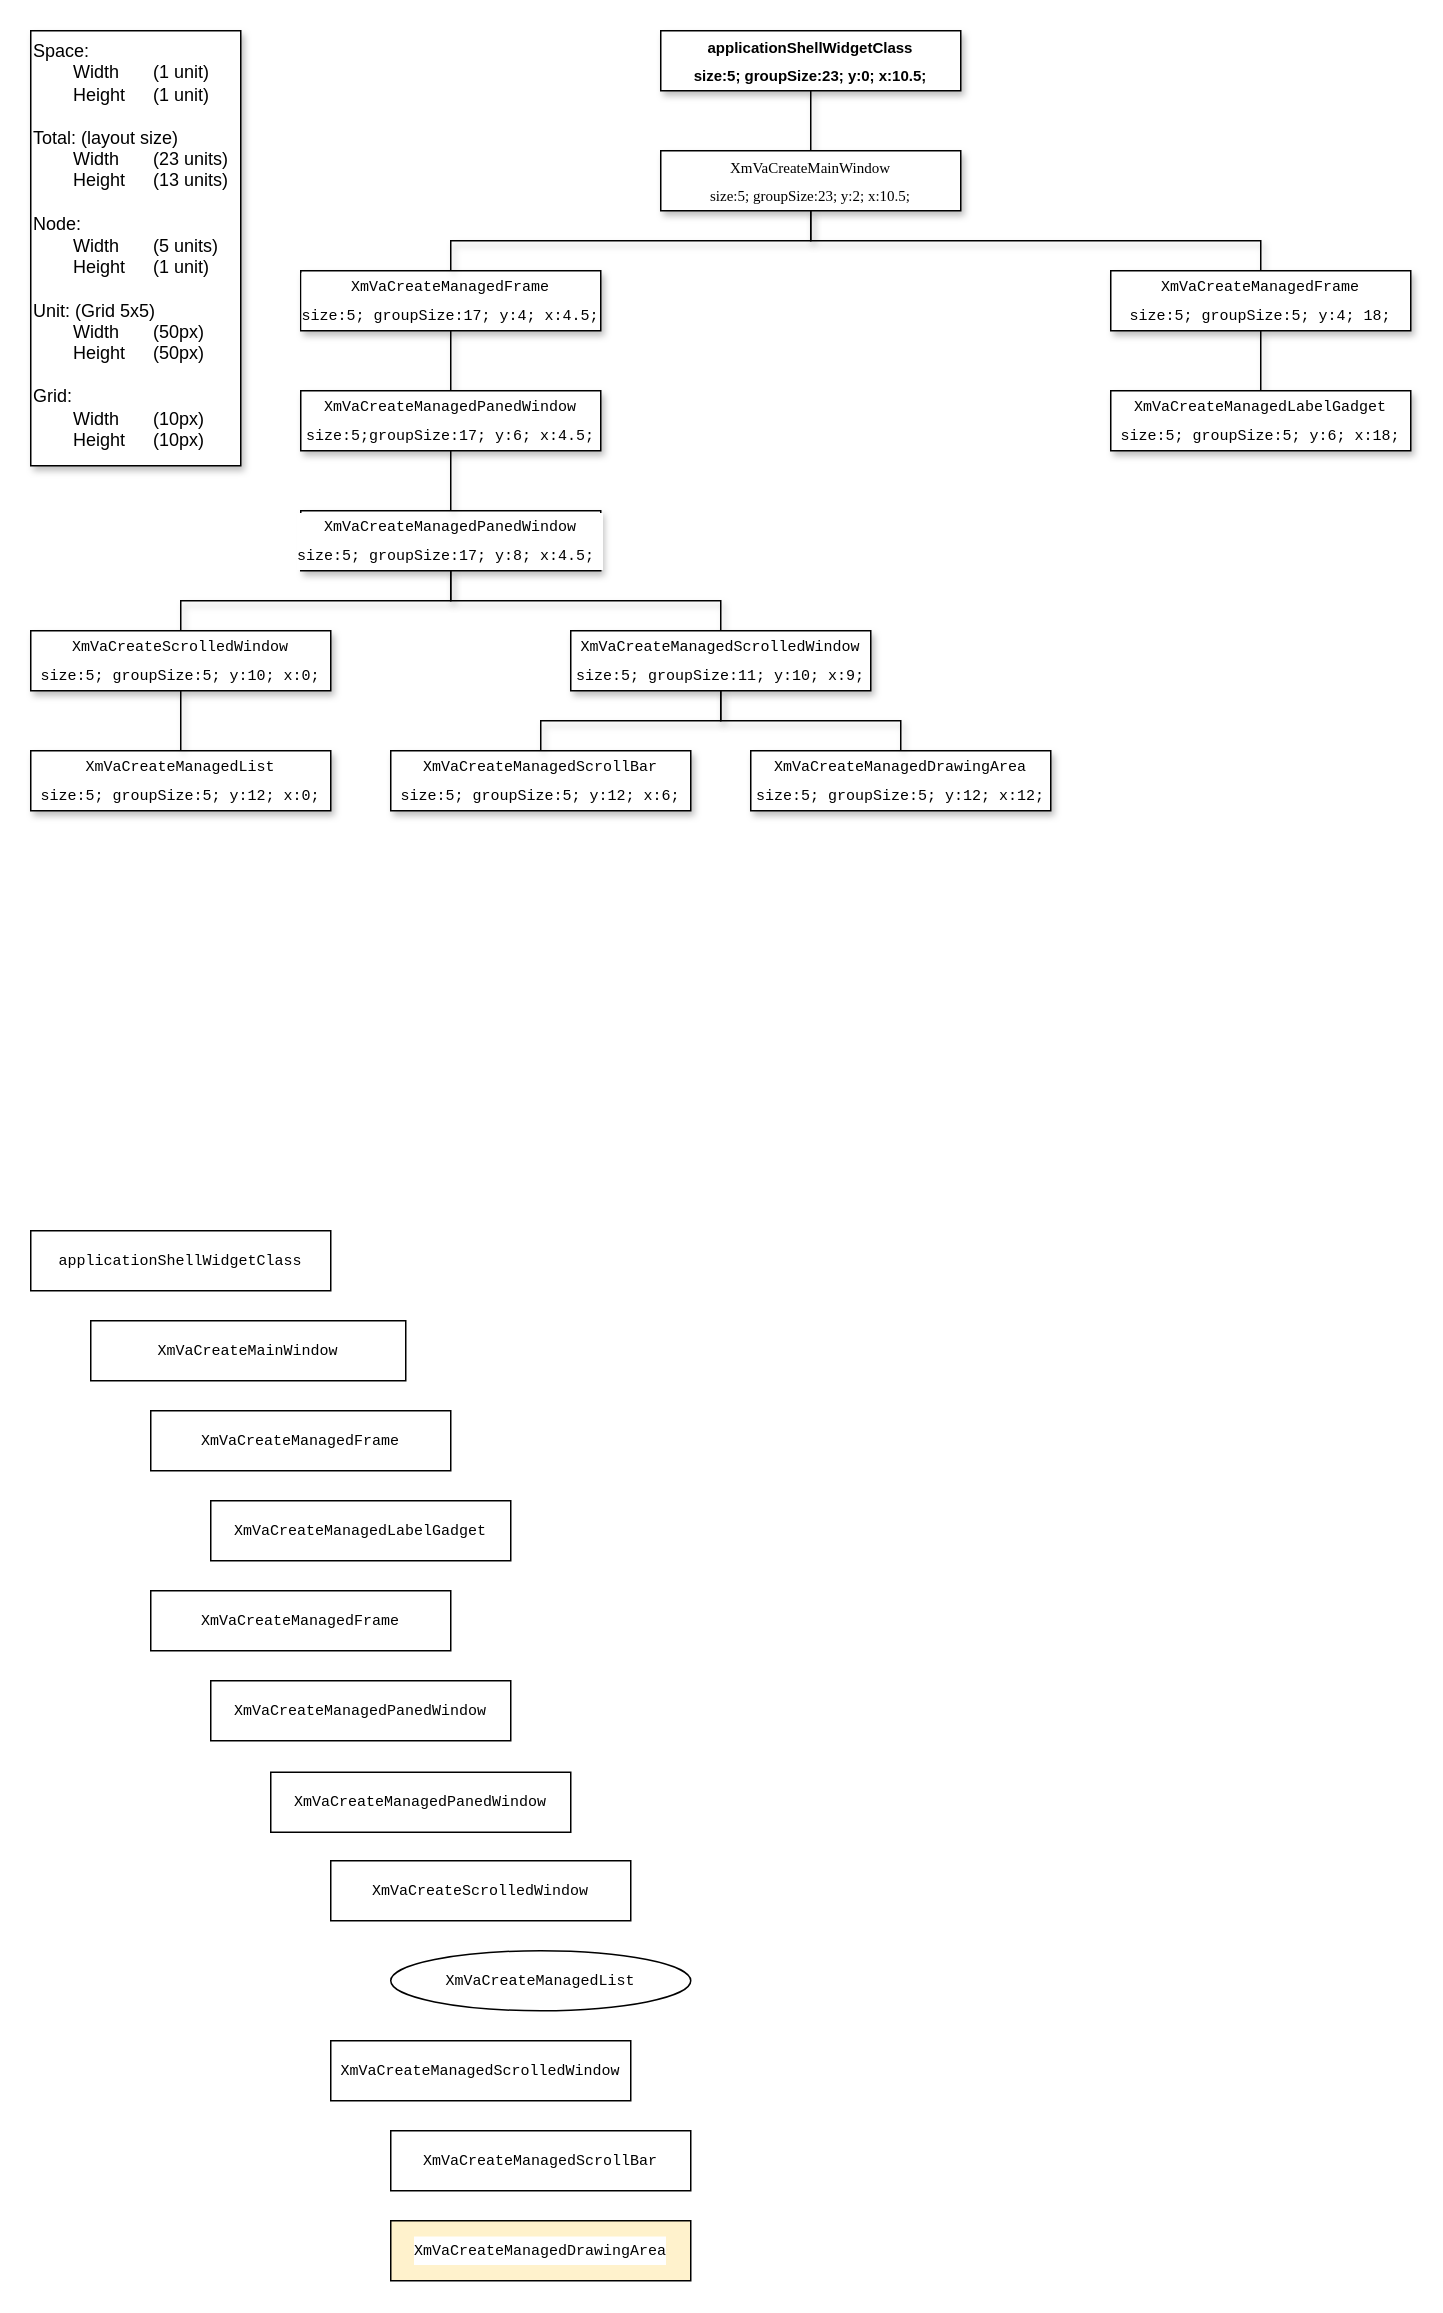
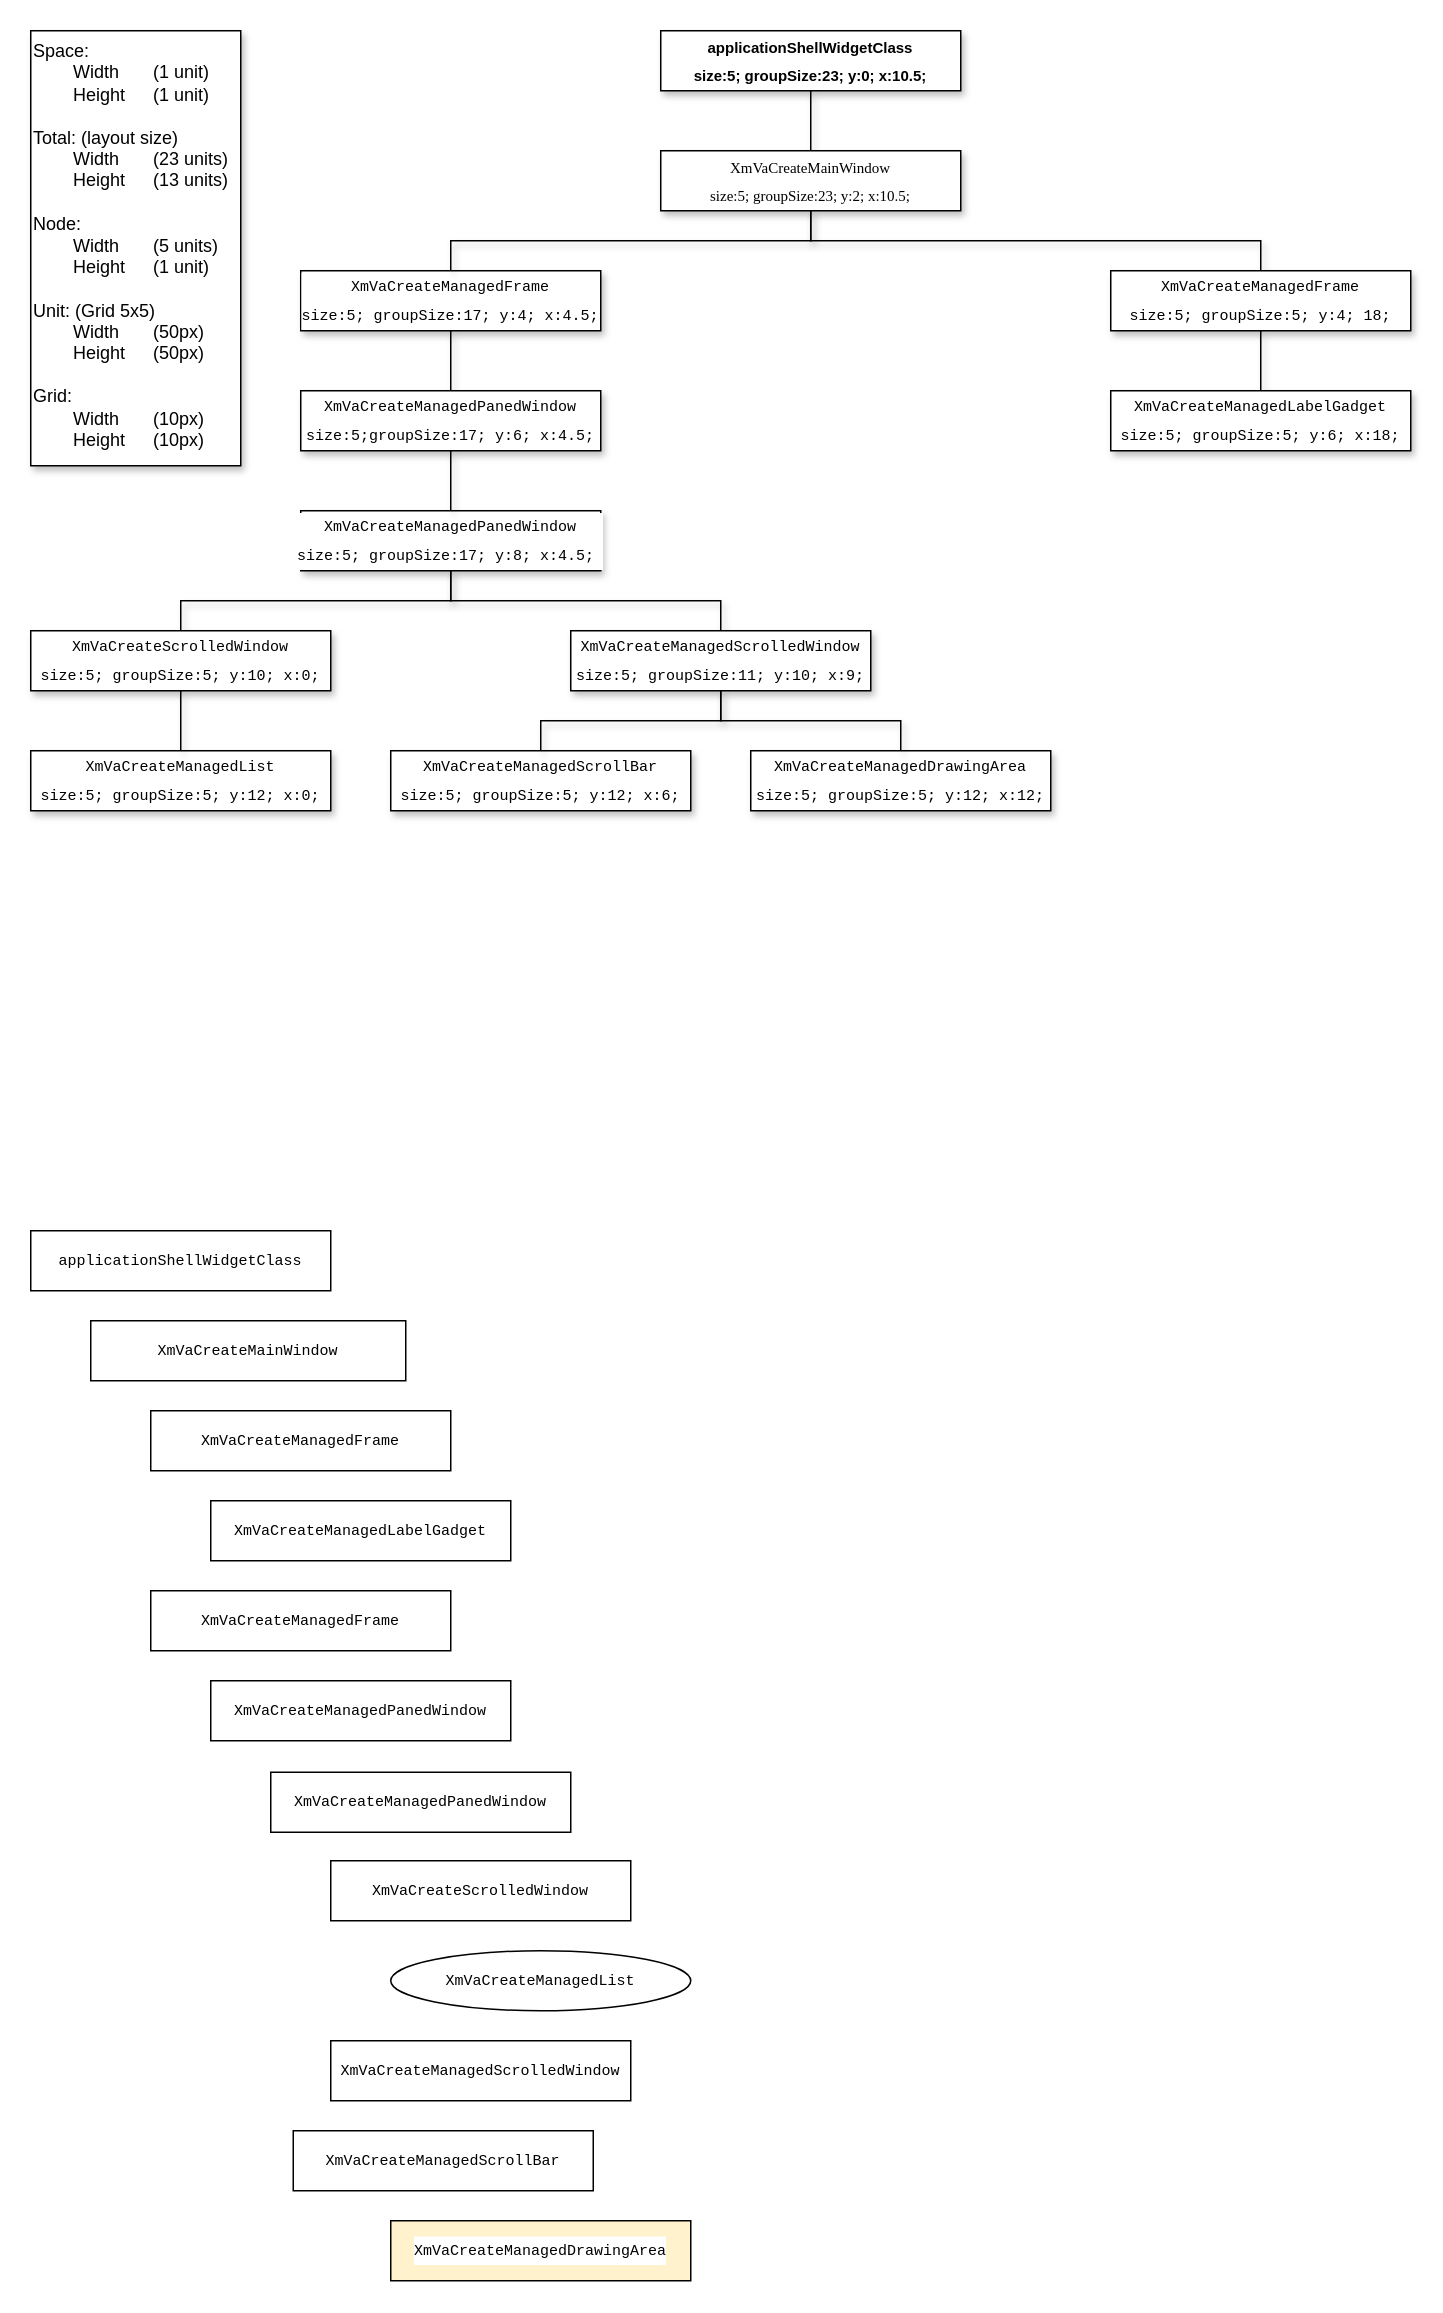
(541, 2161) -> (443, 2161)
